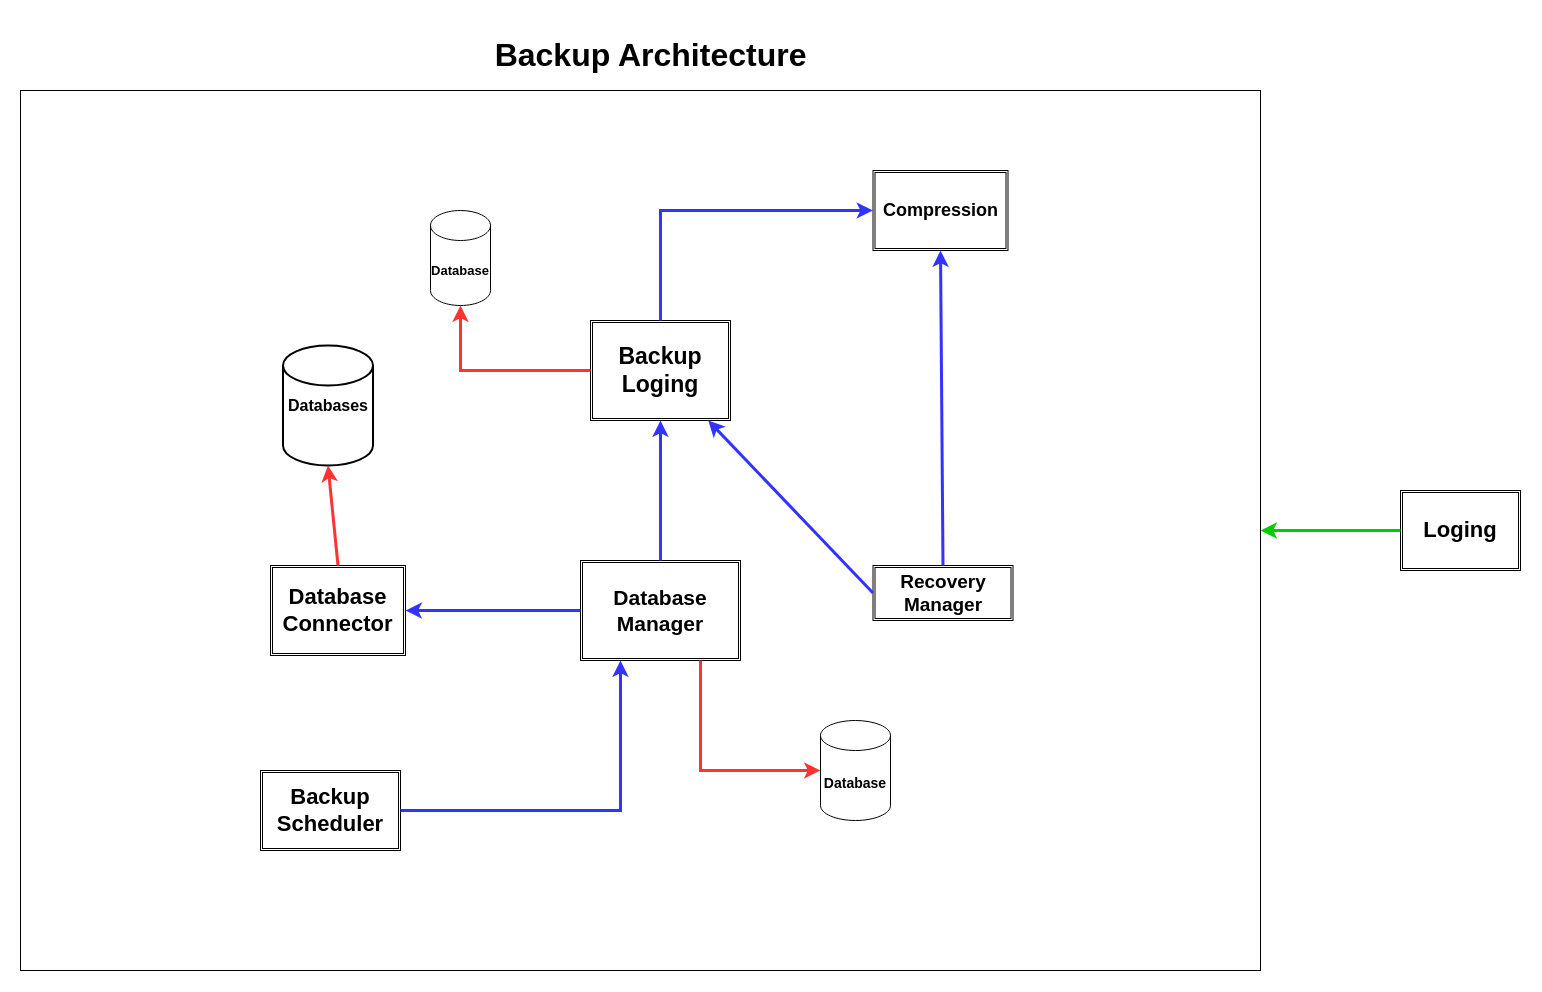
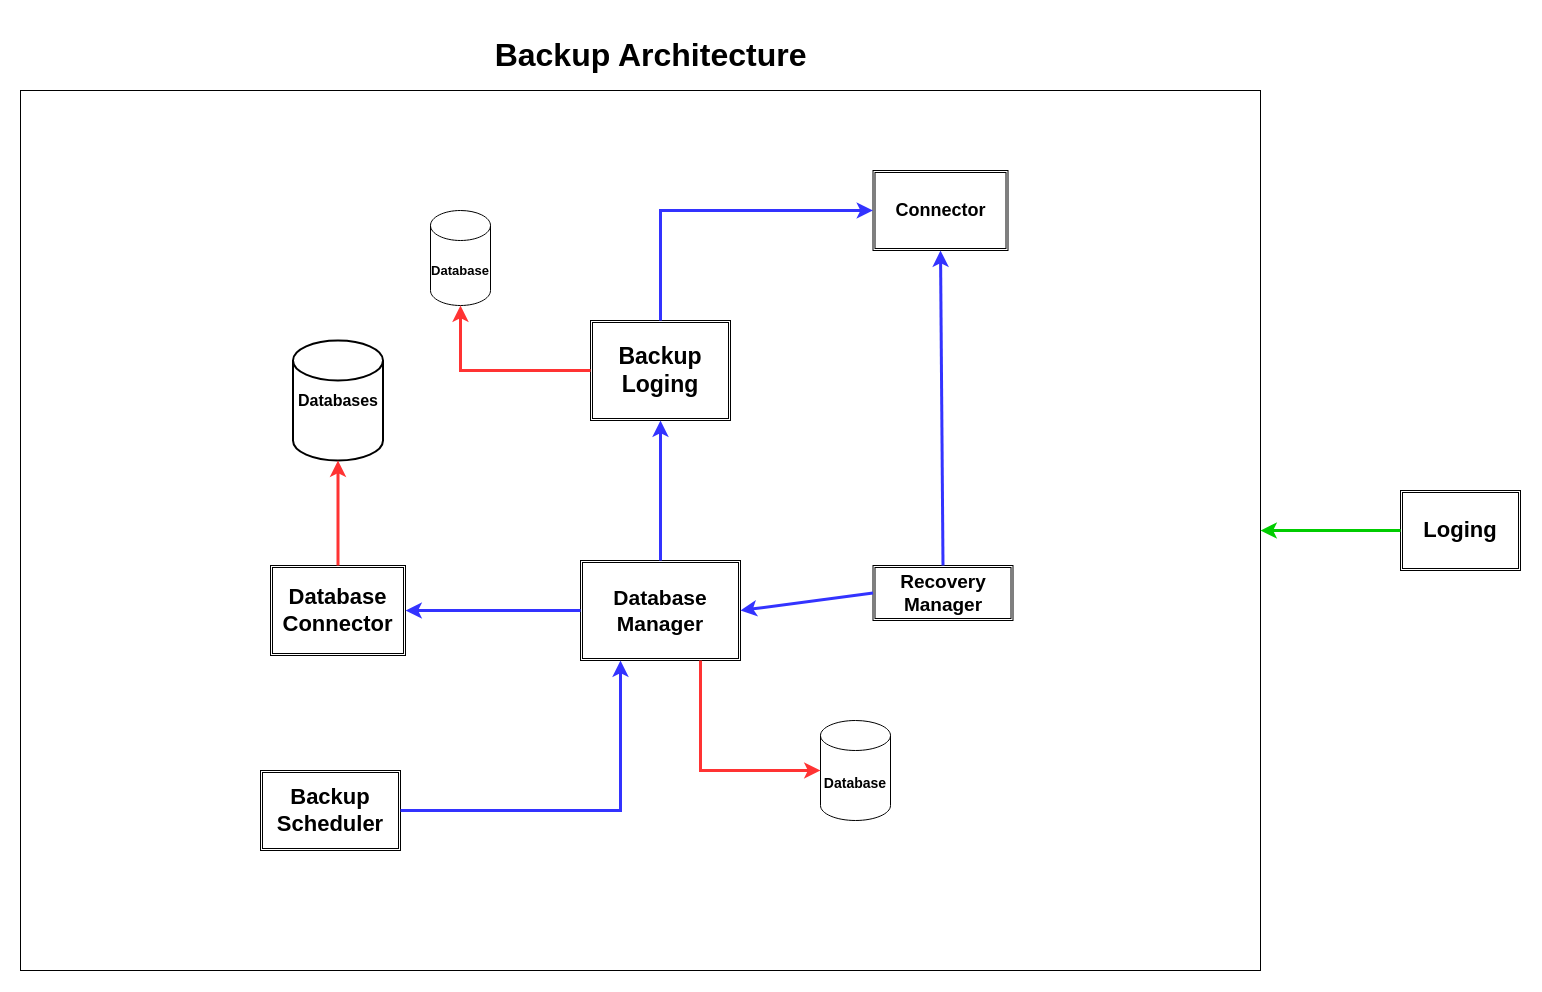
(941, 211) -> (941, 211)
(328, 406) -> (338, 401)
(795, 511) -> (812, 601)
